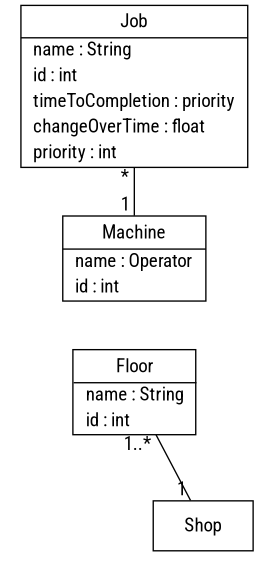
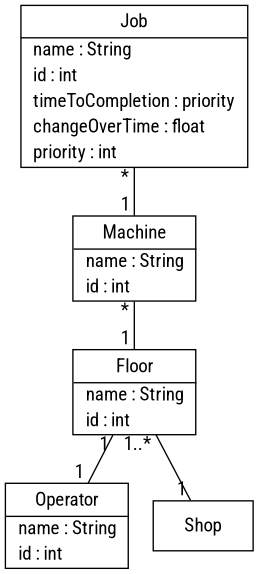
(134, 261) -> (135, 261)
none -> (134, 325)
none -> (67, 526)
